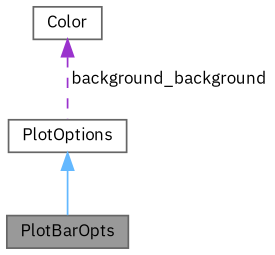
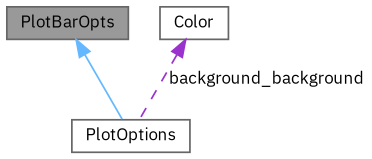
(68, 193) -> (103, 87)
